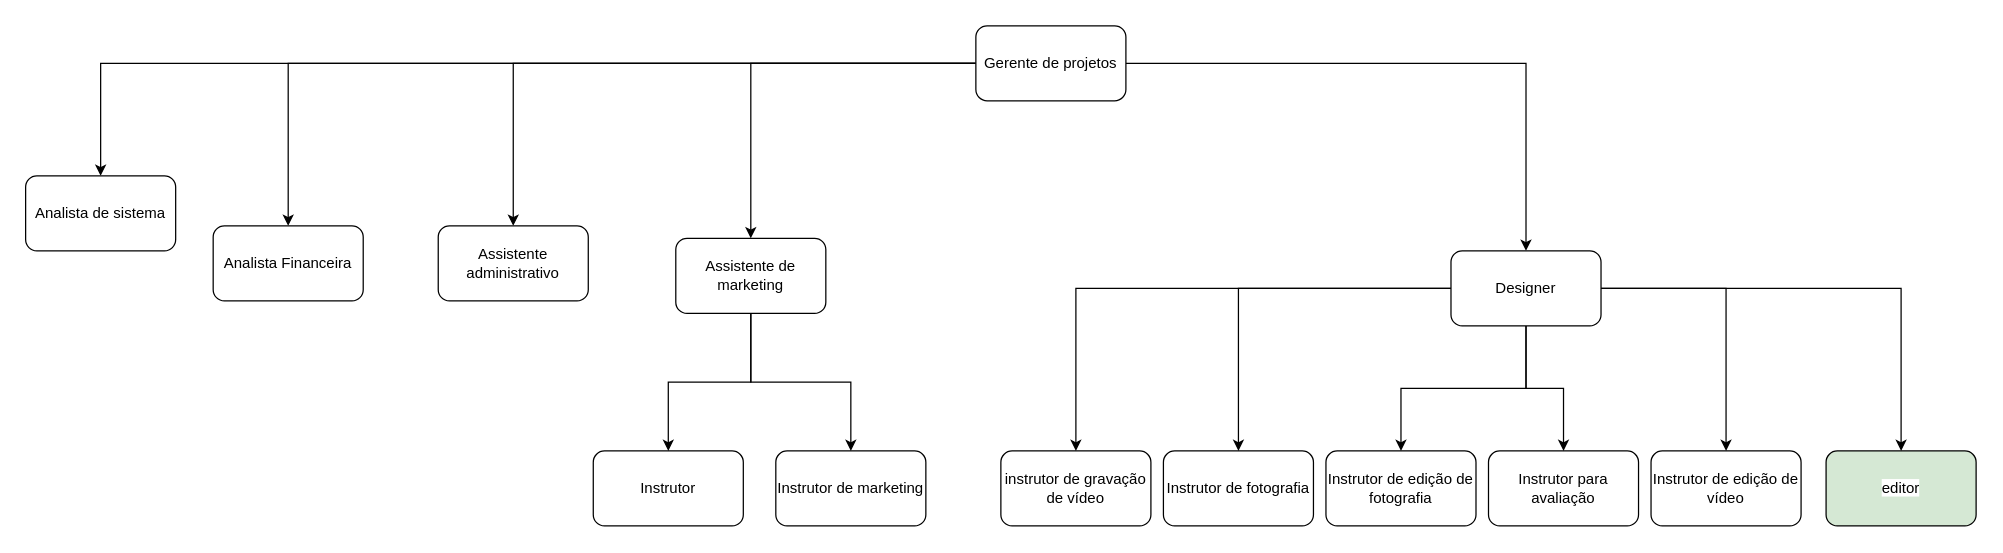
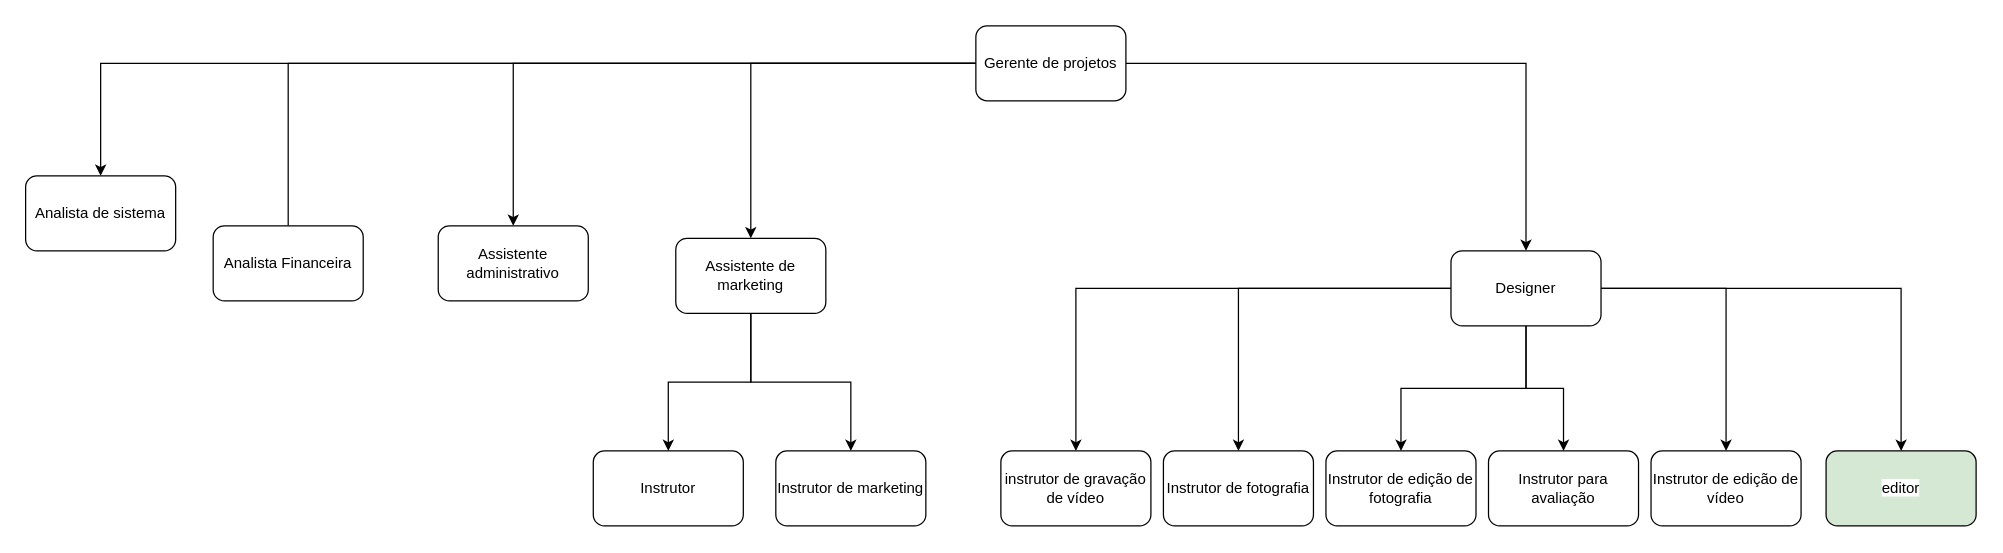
(288, 216) -> (288, 219)
